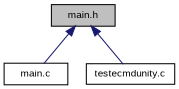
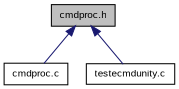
(83, 15) -> (83, 15)
(36, 74) -> (36, 74)
